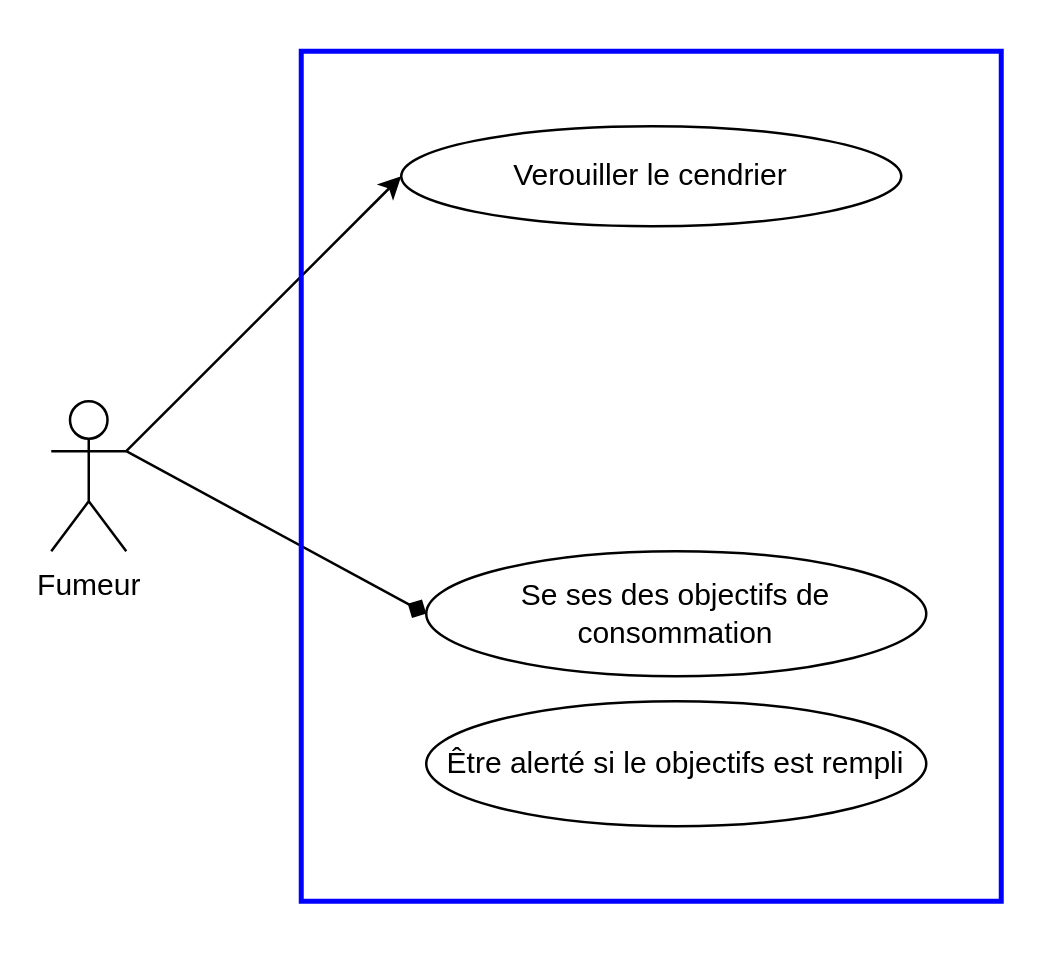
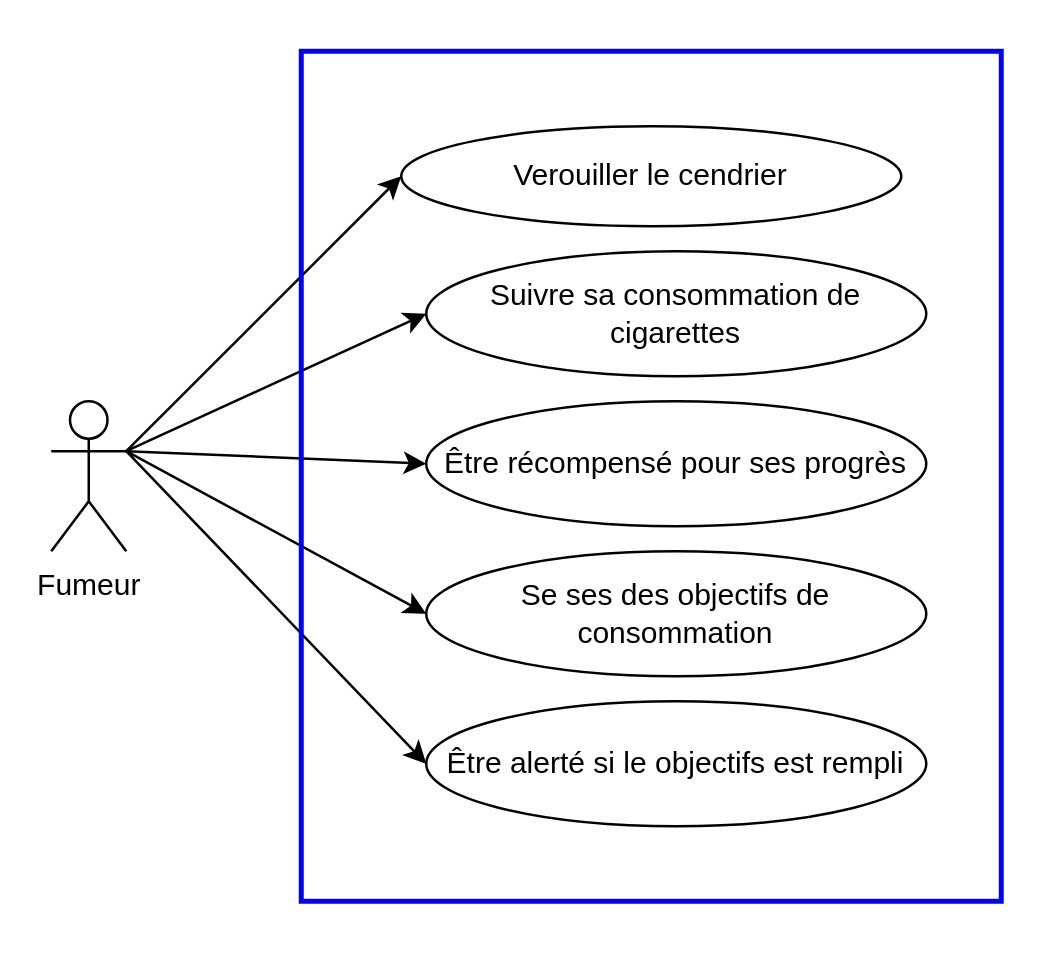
none -> (676, 314)
none -> (274, 384)
none -> (273, 457)
none -> (676, 464)
(408, 604) -> (410, 605)
none -> (275, 606)
